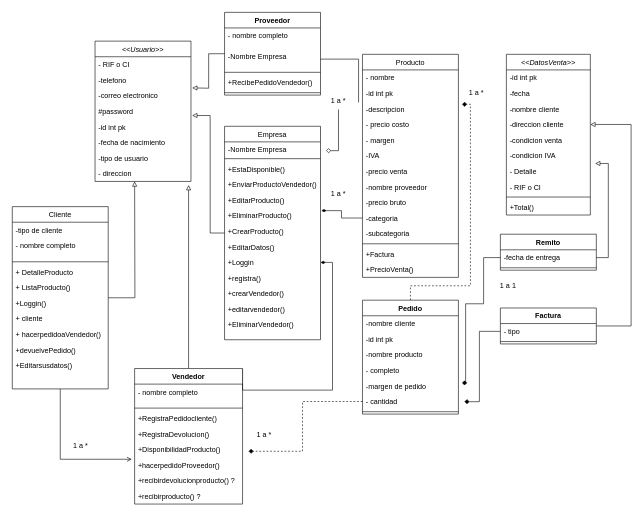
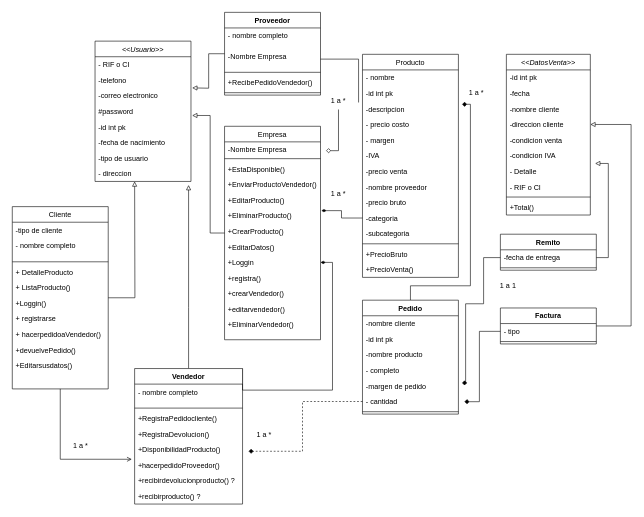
(471, 231) -> (471, 231)
(382, 254) -> (389, 254)
(31, 319) -> (40, 319)
